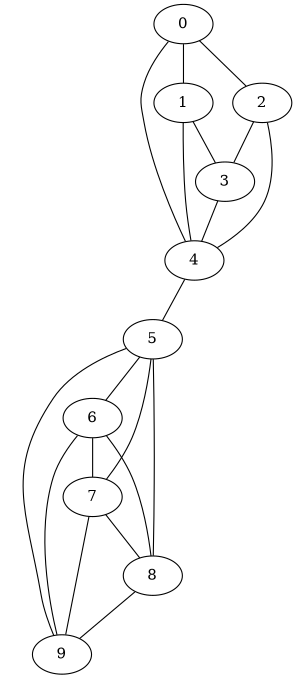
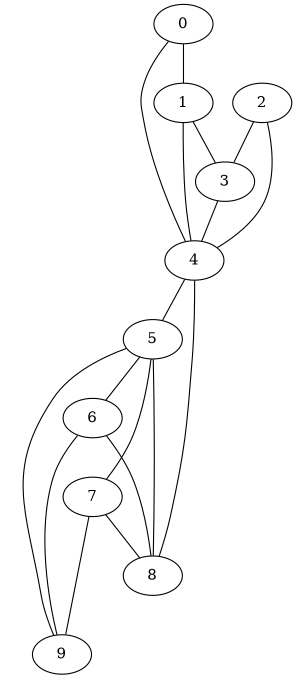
(223, 63) -> none
(93, 458) -> none
(107, 615) -> (187, 419)
